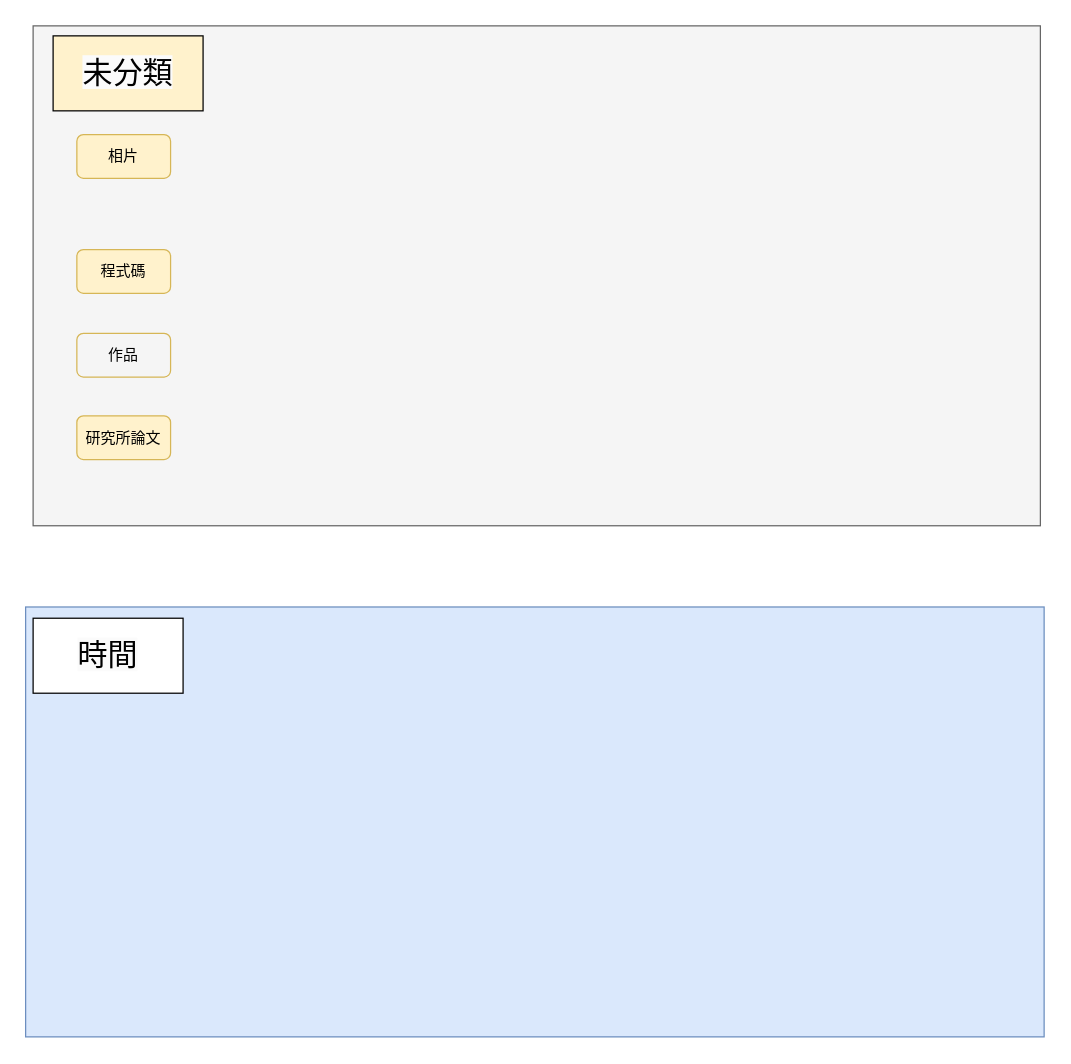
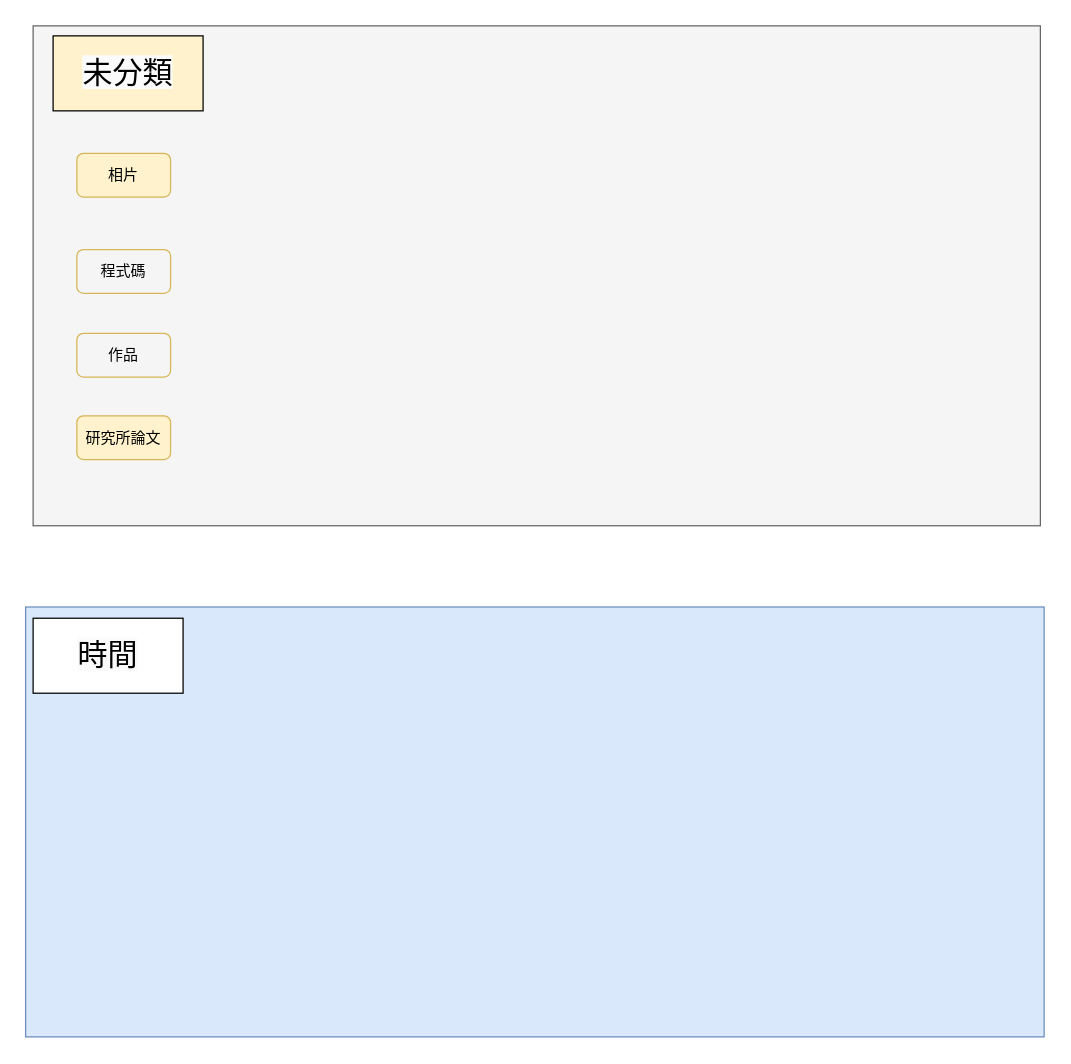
(124, 156) -> (124, 175)
(124, 271) -> (124, 271)
